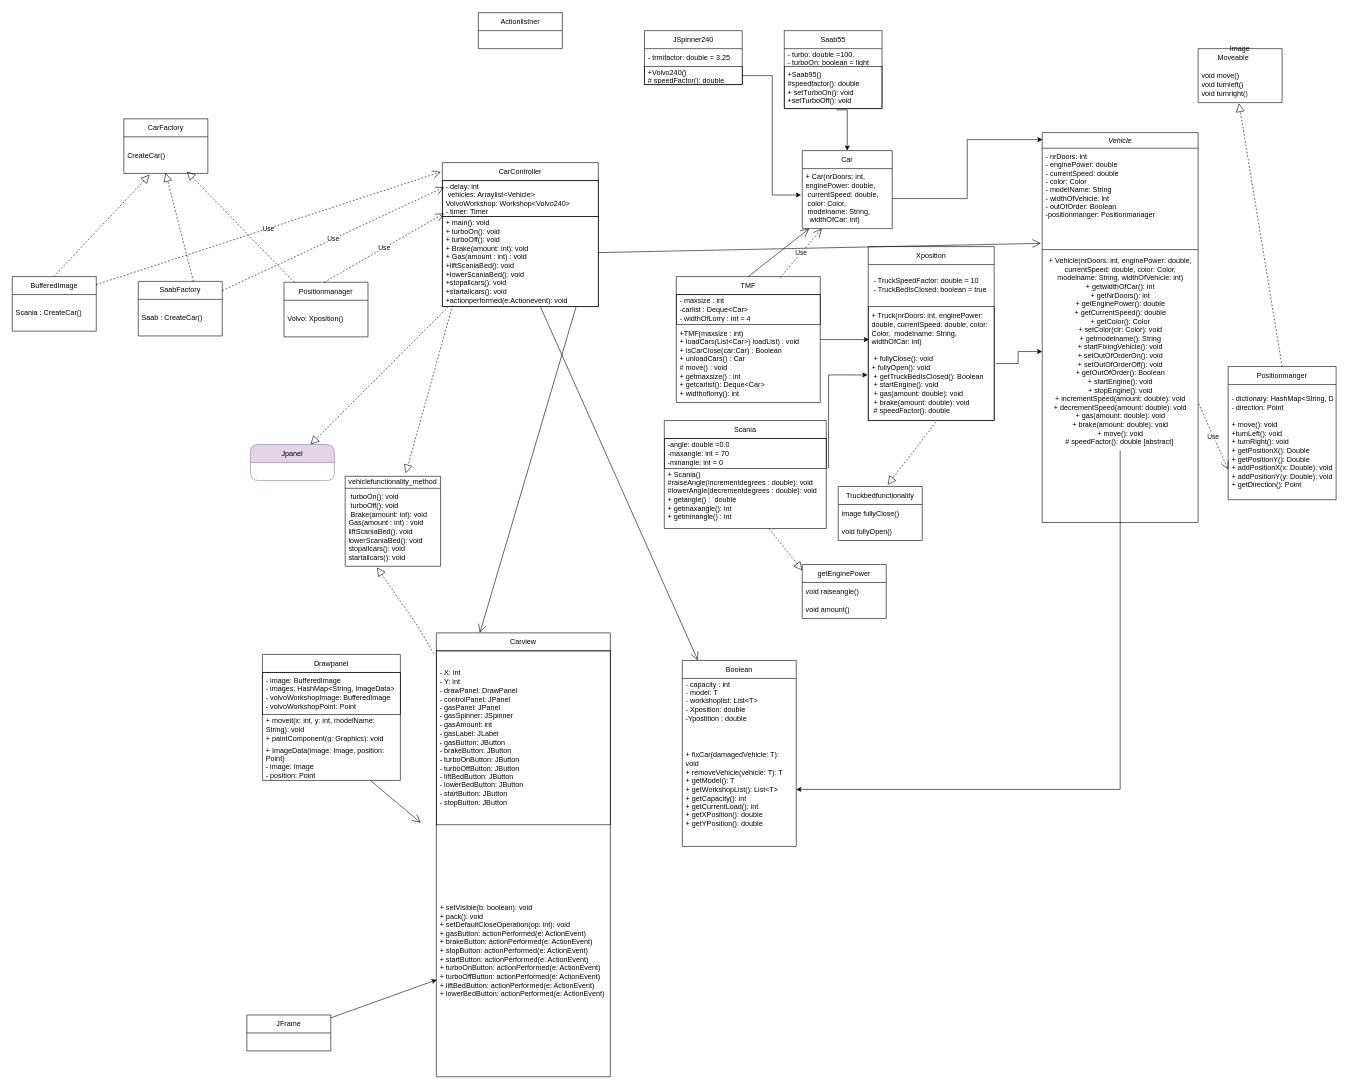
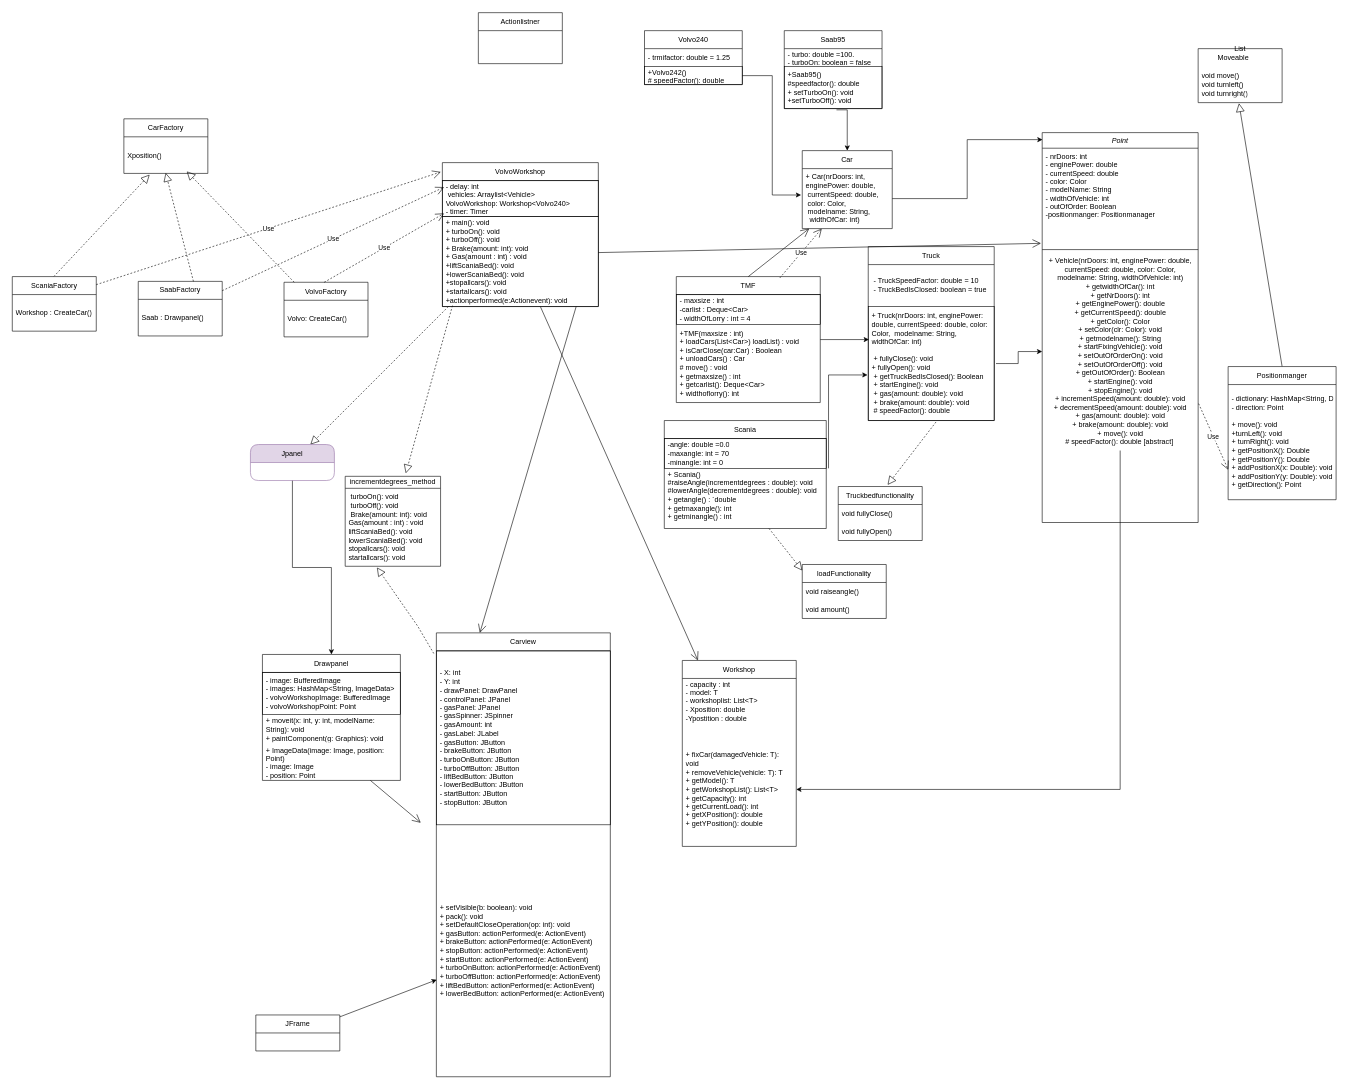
(521, 30) -> (521, 38)
(694, 39) -> (694, 39)
(833, 39) -> (833, 39)
(1241, 48) -> (1241, 48)
(694, 57) -> (694, 57)
(833, 57) -> (834, 57)
(691, 75) -> (691, 75)
(1120, 140) -> (1120, 140)
(150, 155) -> (148, 155)
(521, 171) -> (521, 171)
(1262, 239) -> (1262, 239)
(932, 255) -> (932, 255)
(54, 285) -> (54, 285)
(326, 291) -> (326, 291)
(52, 313) -> (55, 313)
(175, 318) -> (174, 318)
(319, 318) -> (321, 318)
(393, 482) -> (393, 482)
(874, 513) -> (872, 513)
none -> (311, 567)
(845, 573) -> (845, 573)
(740, 669) -> (740, 669)
(289, 1033) -> (298, 1033)
